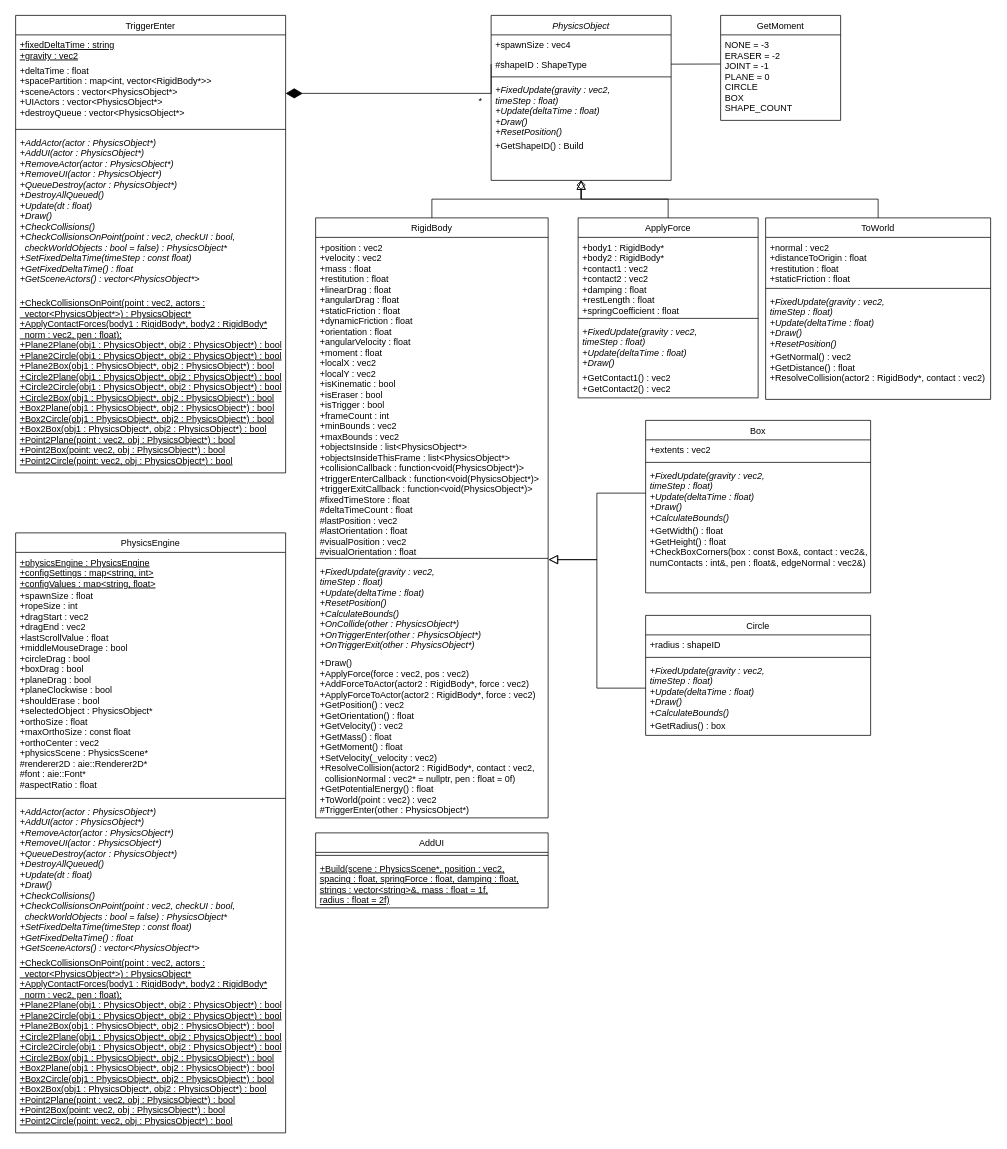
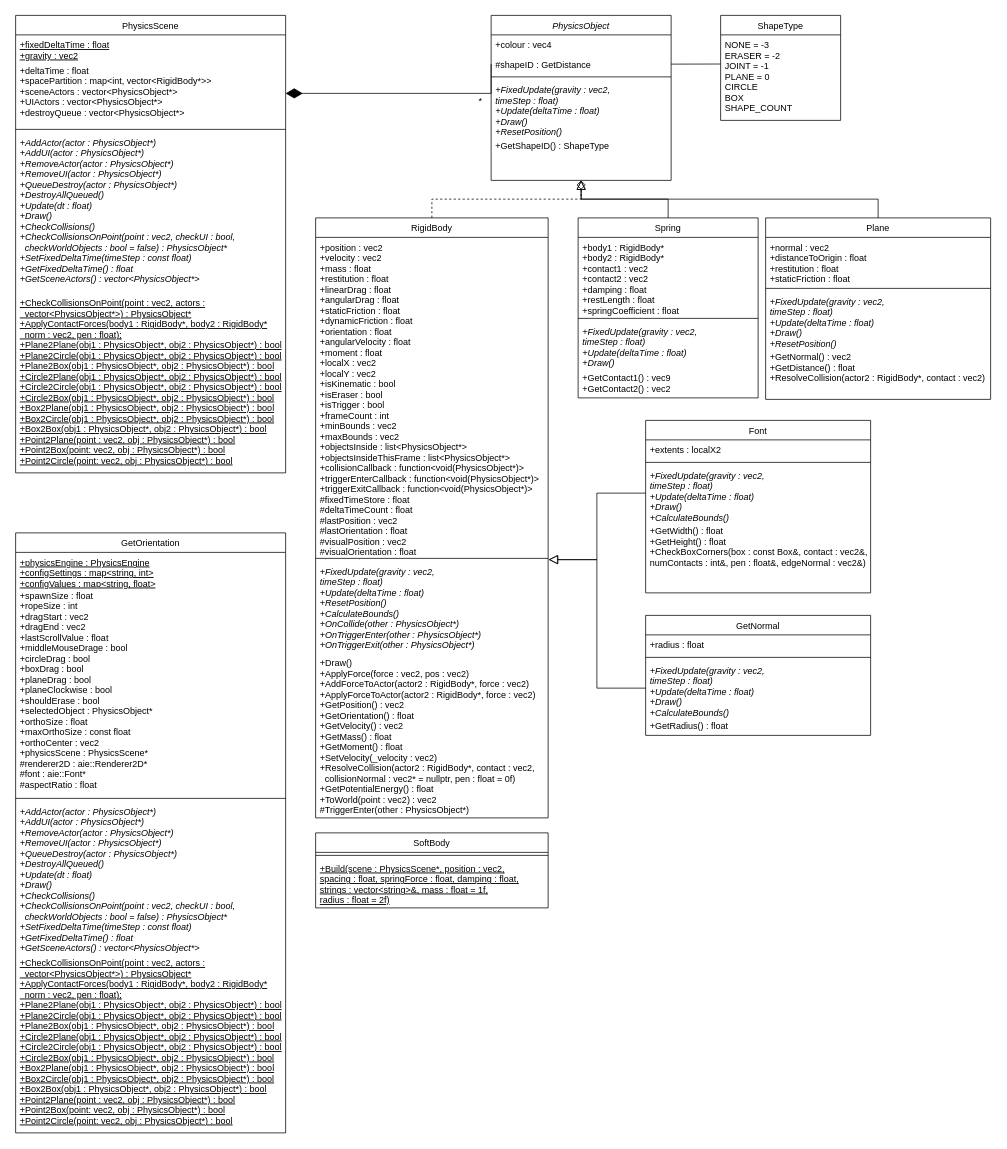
(150, 26) -> (150, 26)
(780, 26) -> (780, 26)
(72, 45) -> (69, 45)
(533, 45) -> (526, 45)
(542, 65) -> (546, 65)
(542, 146) -> (554, 146)
(496, 199) -> (496, 199)
(668, 228) -> (668, 228)
(878, 228) -> (878, 228)
(631, 378) -> (631, 378)
(758, 431) -> (758, 431)
(684, 450) -> (689, 450)
(150, 543) -> (150, 543)
(758, 626) -> (758, 626)
(688, 645) -> (681, 645)
(690, 726) -> (694, 726)
(431, 843) -> (431, 843)
